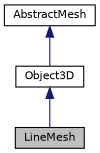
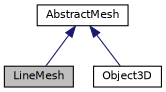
(50, 113) -> (57, 51)
